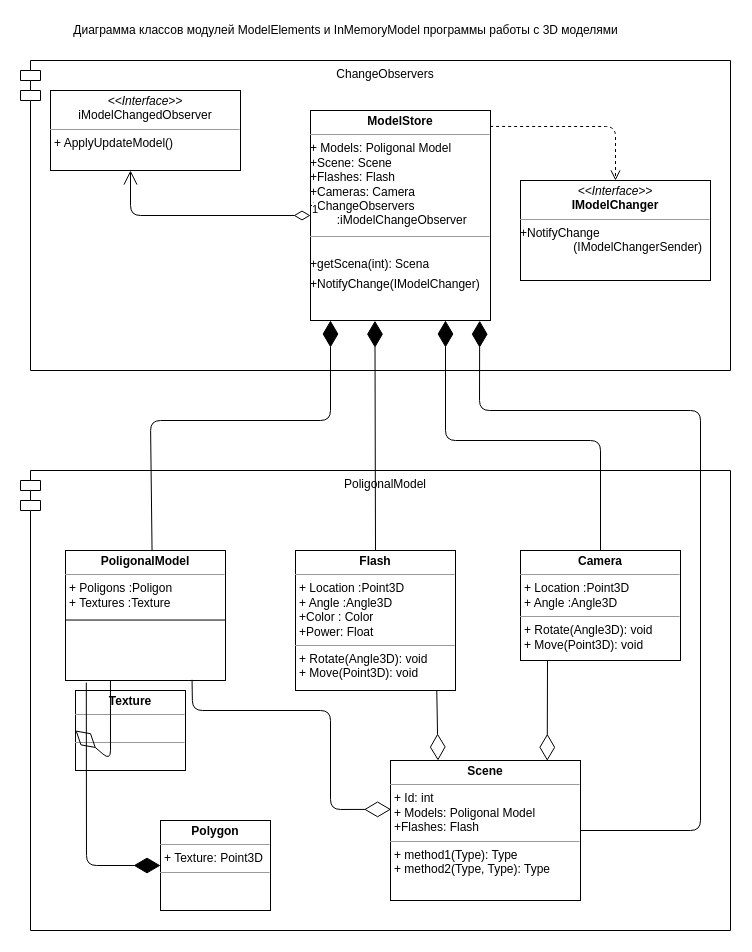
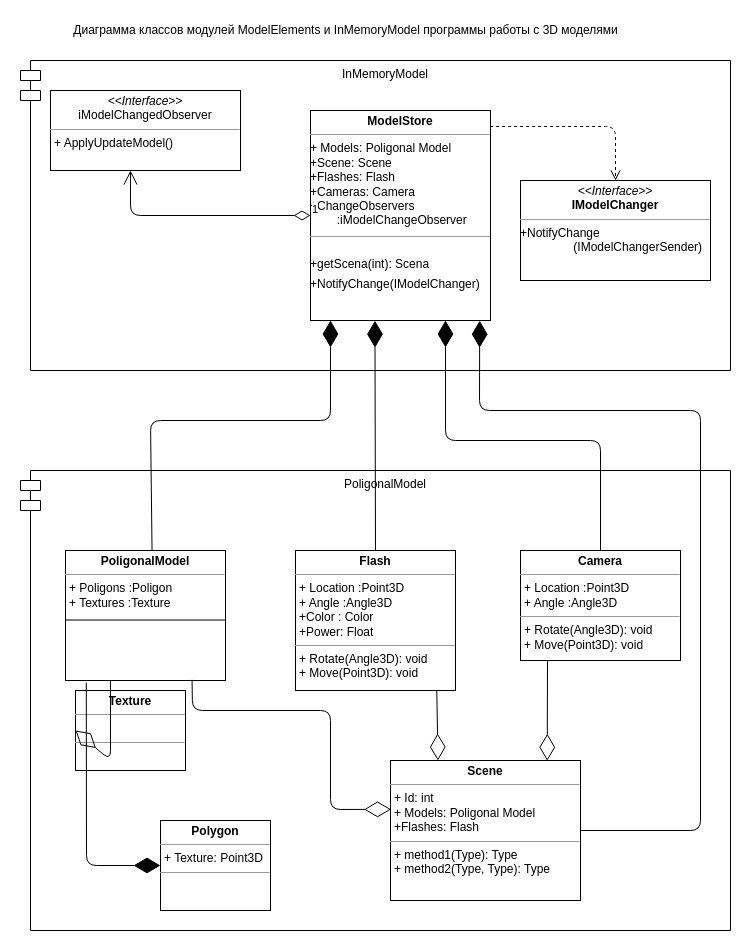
(385, 74) -> (385, 74)
